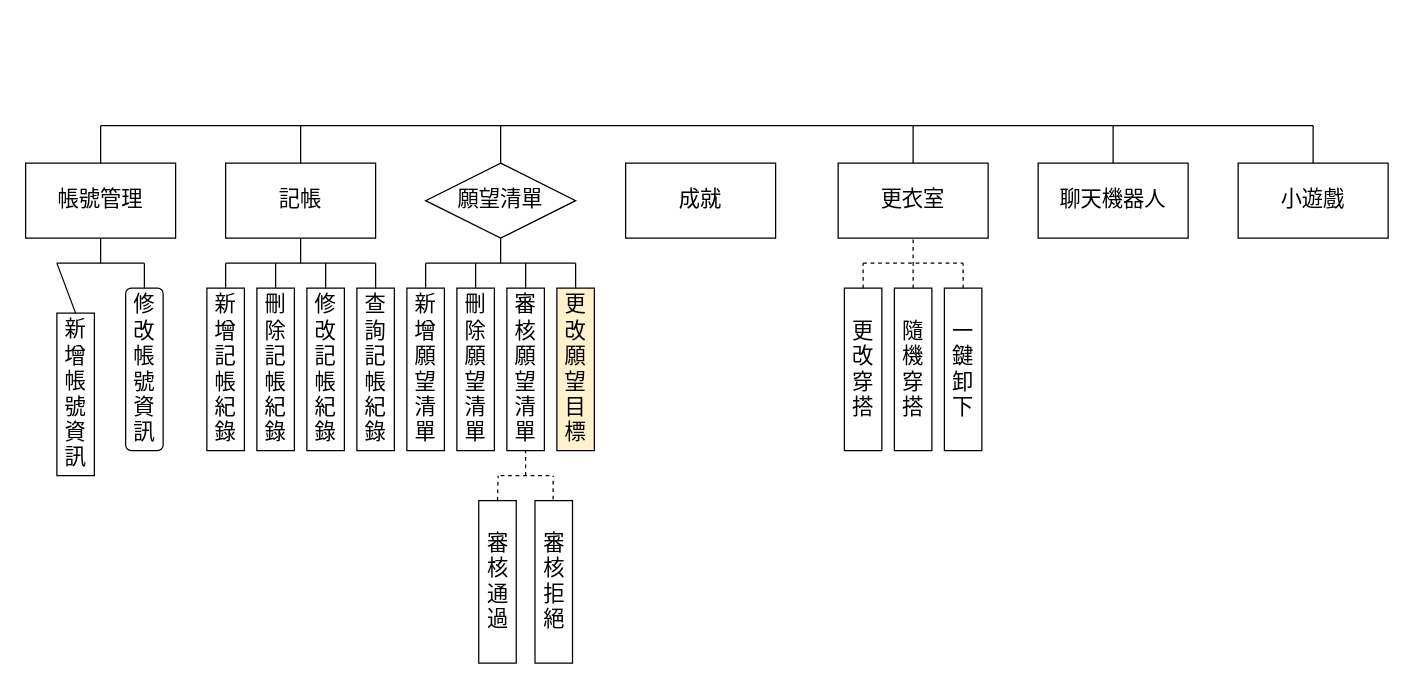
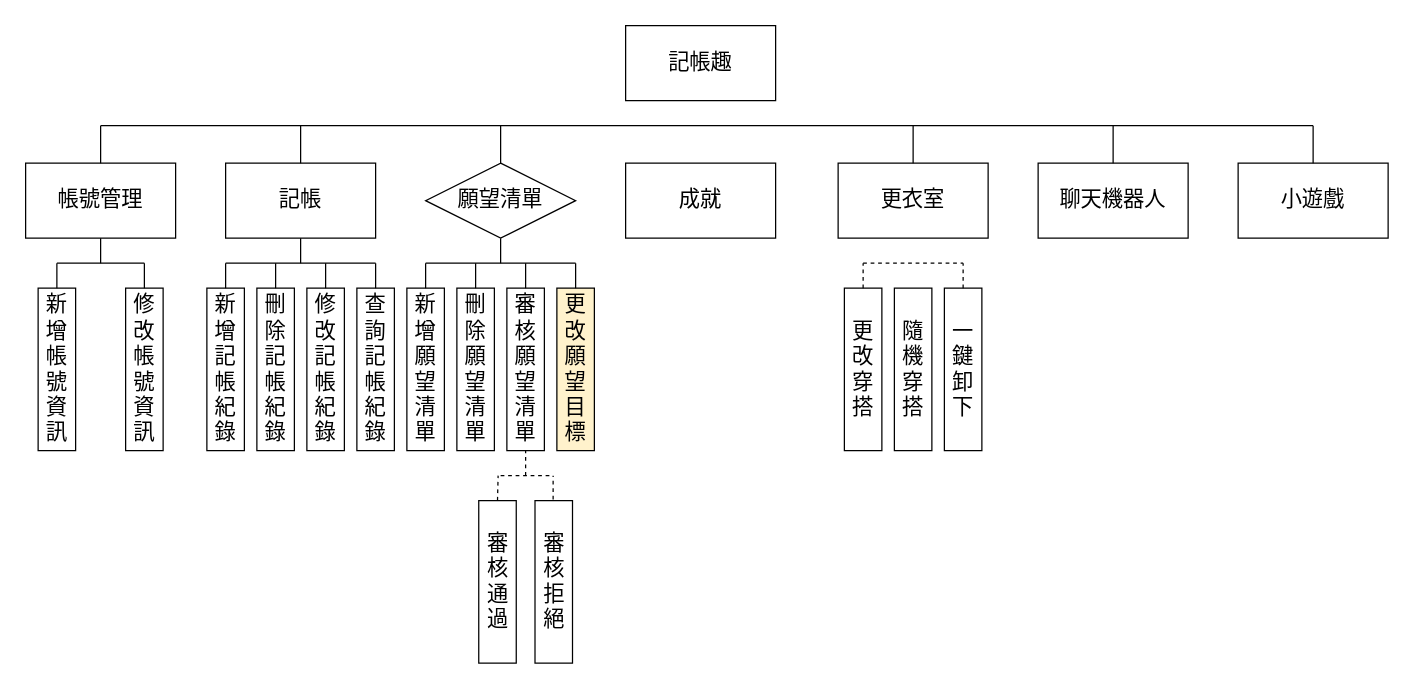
none -> (701, 63)
(913, 261) -> none
(144, 369) -> (144, 369)
(76, 394) -> (57, 369)
